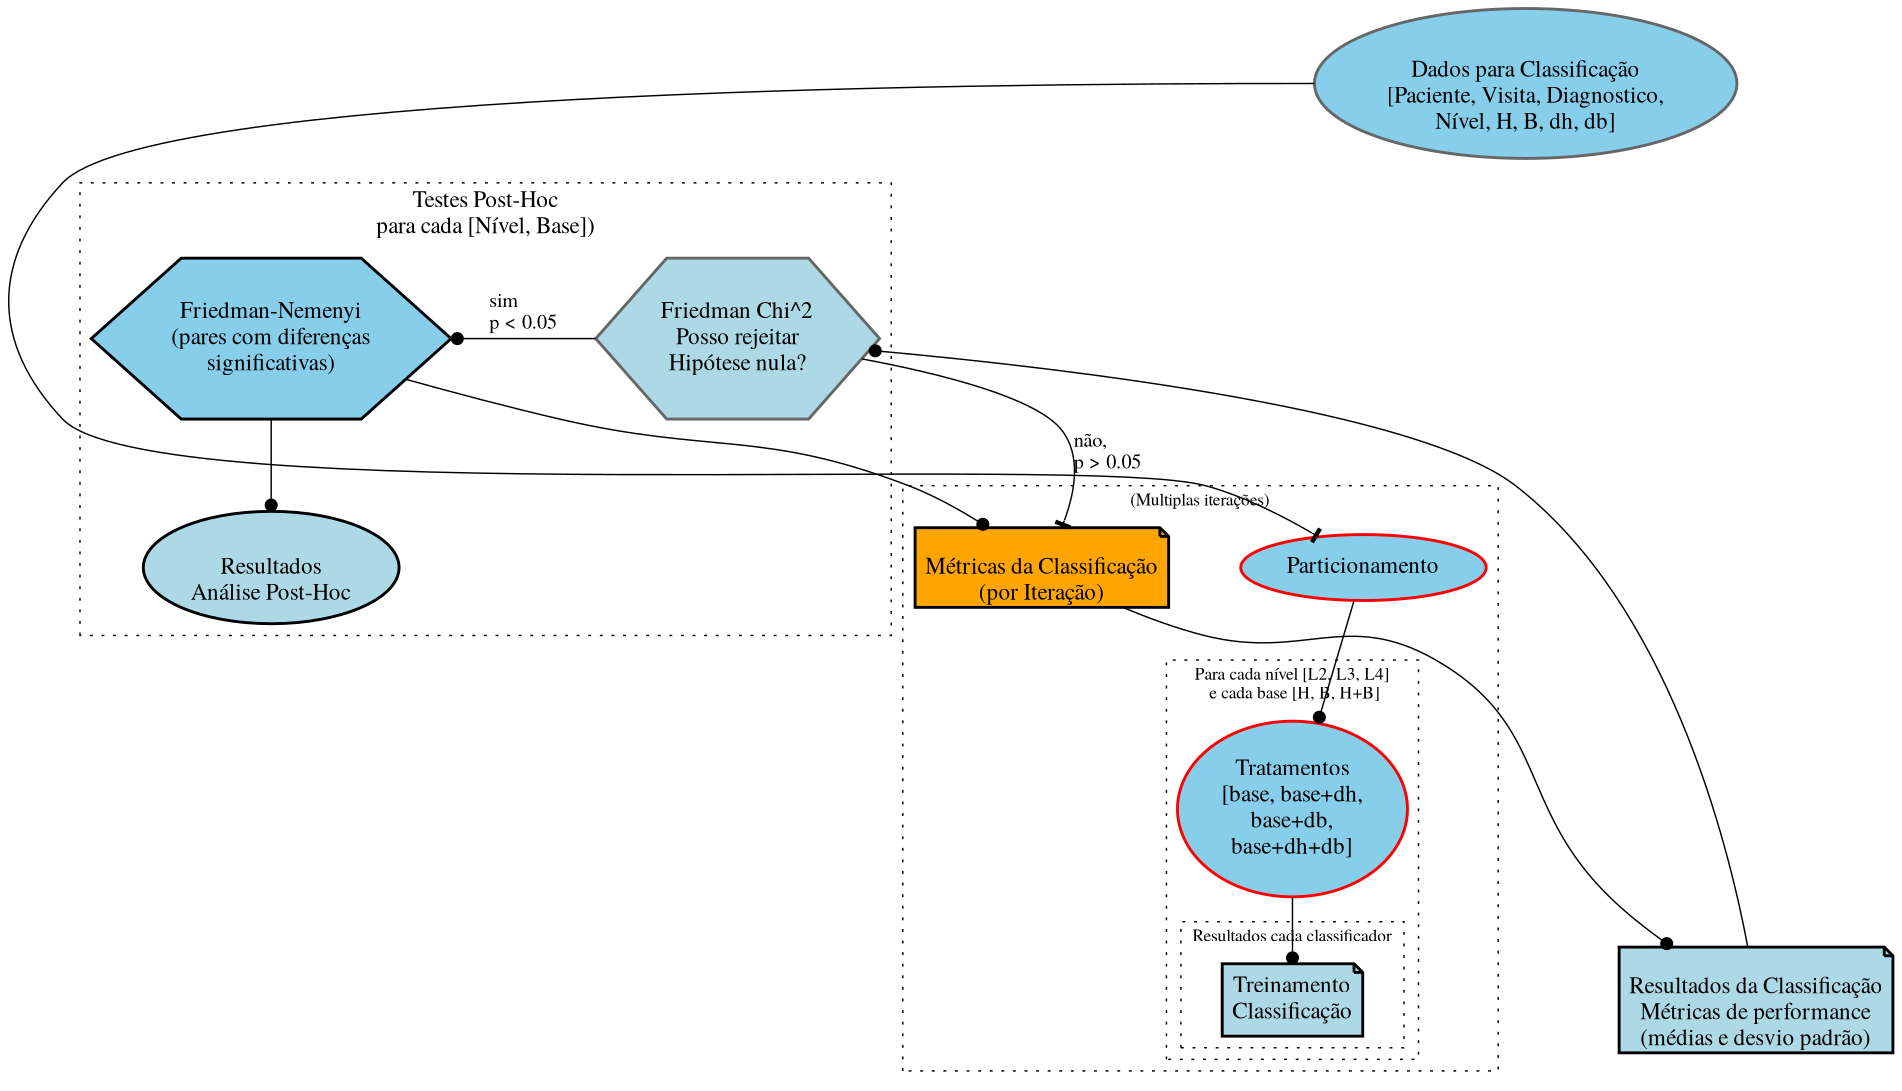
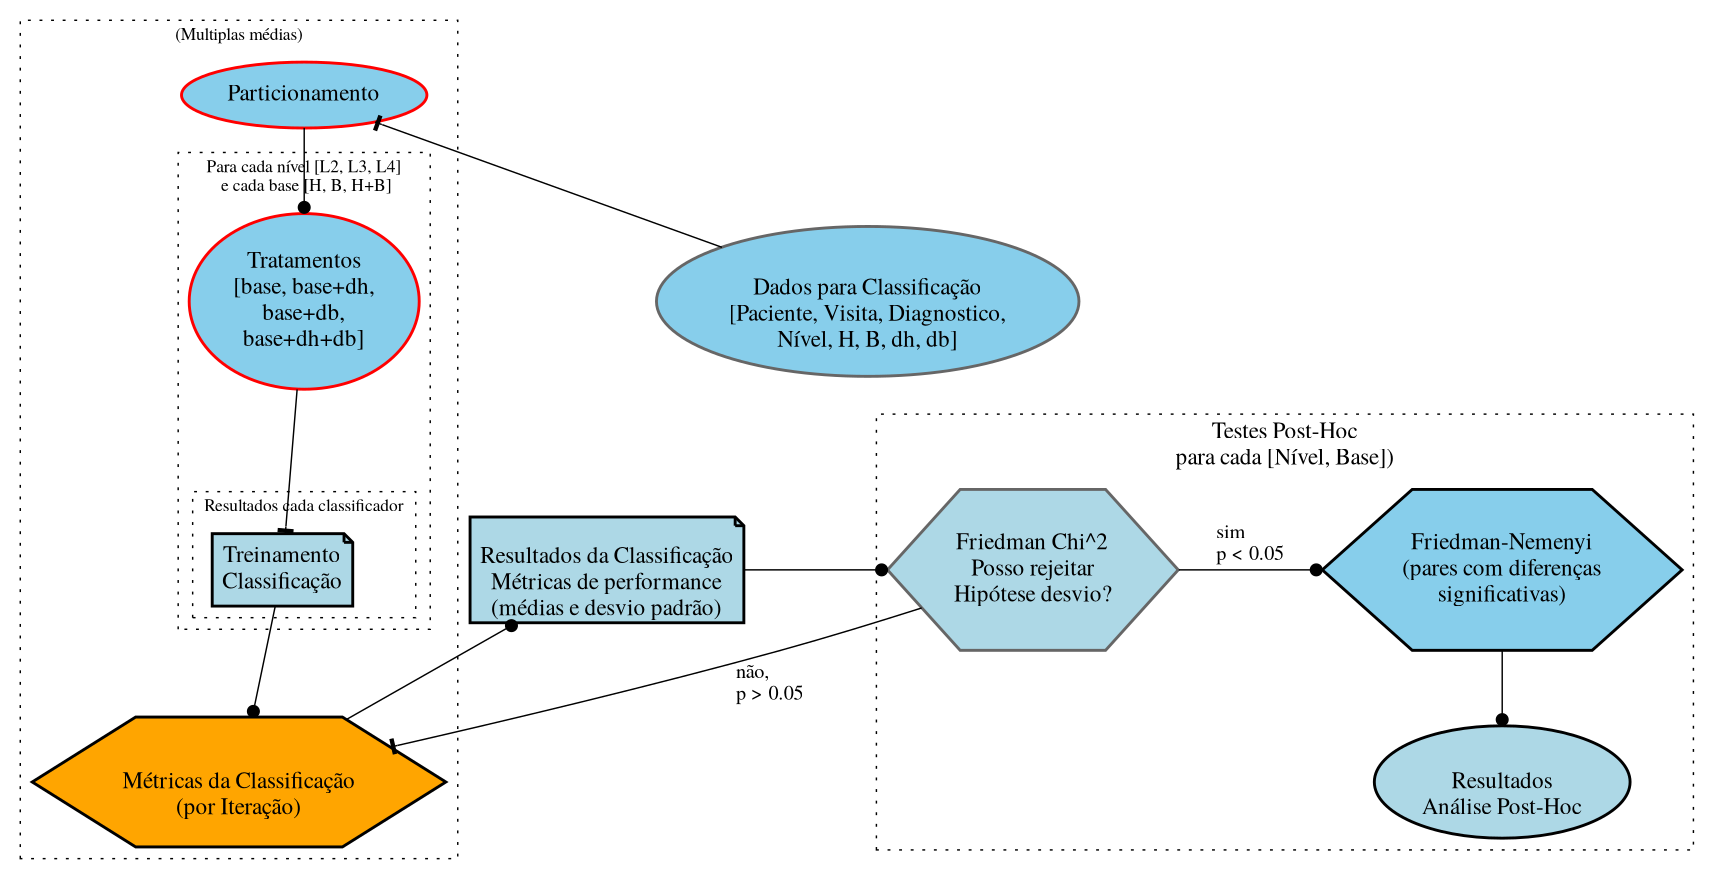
(738, 339) -> (1033, 570)
(695, 441) -> (265, 656)
(1200, 501) -> (239, 35)
(1042, 568) -> (239, 782)
(1292, 931) -> (292, 458)
